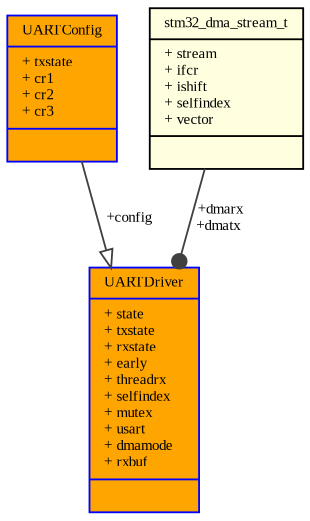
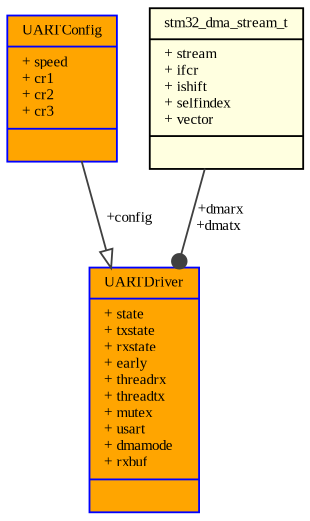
(47, 62) -> (45, 62)
(138, 396) -> (135, 396)
